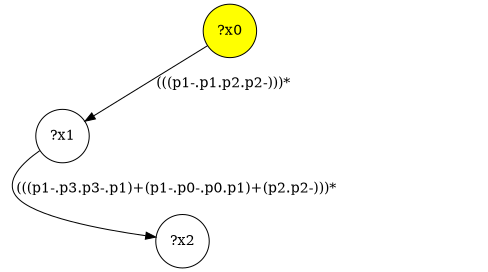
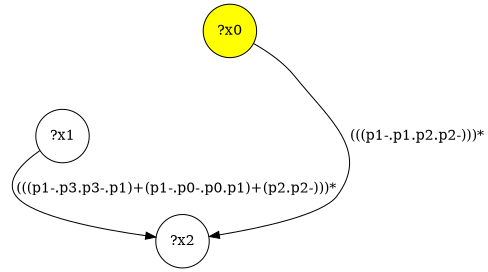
(151, 81) -> (349, 165)
